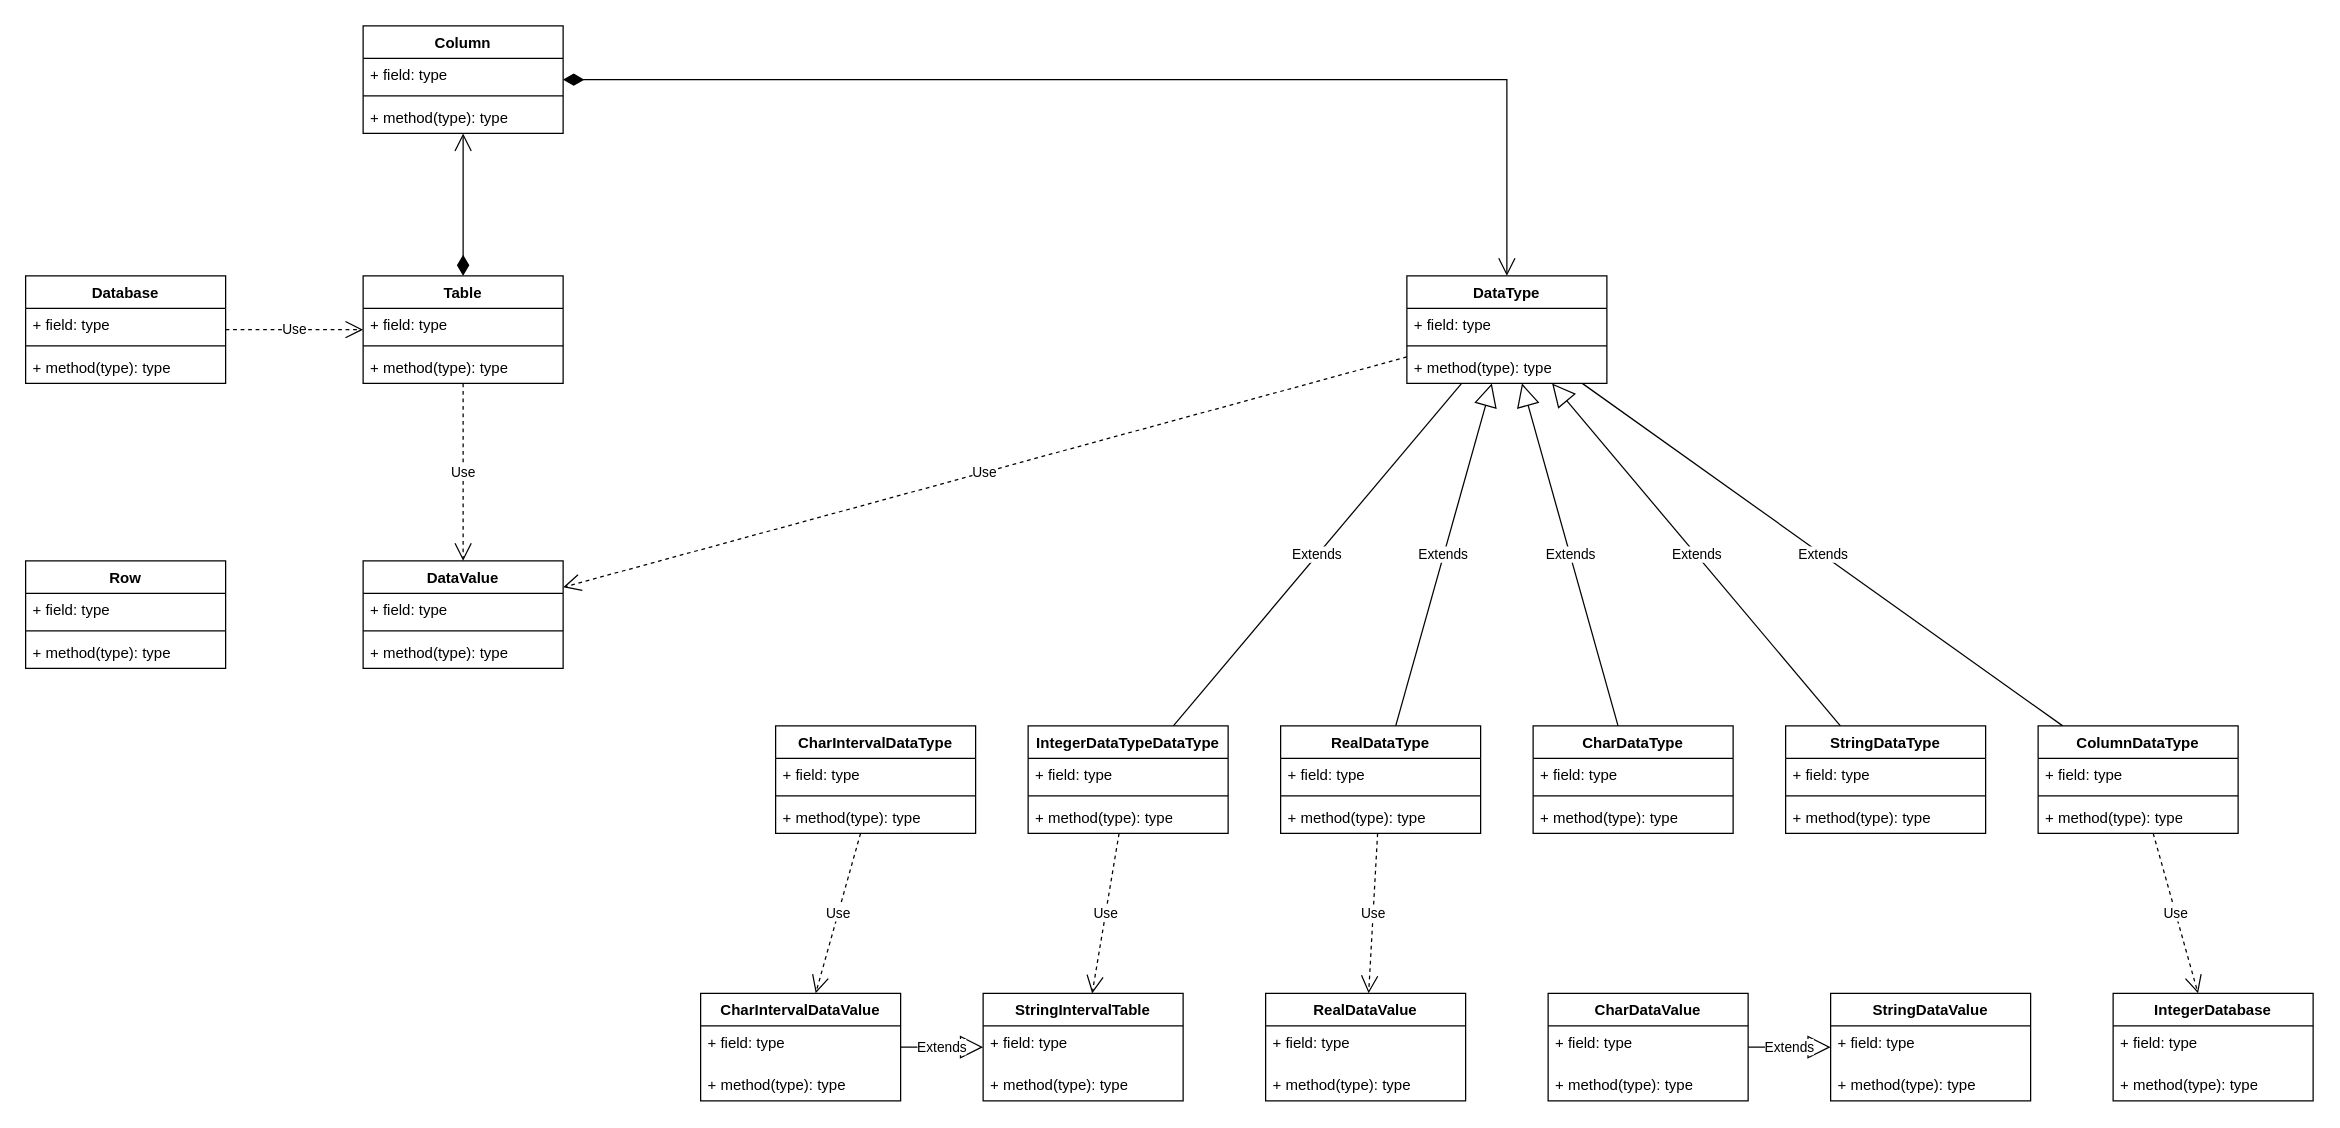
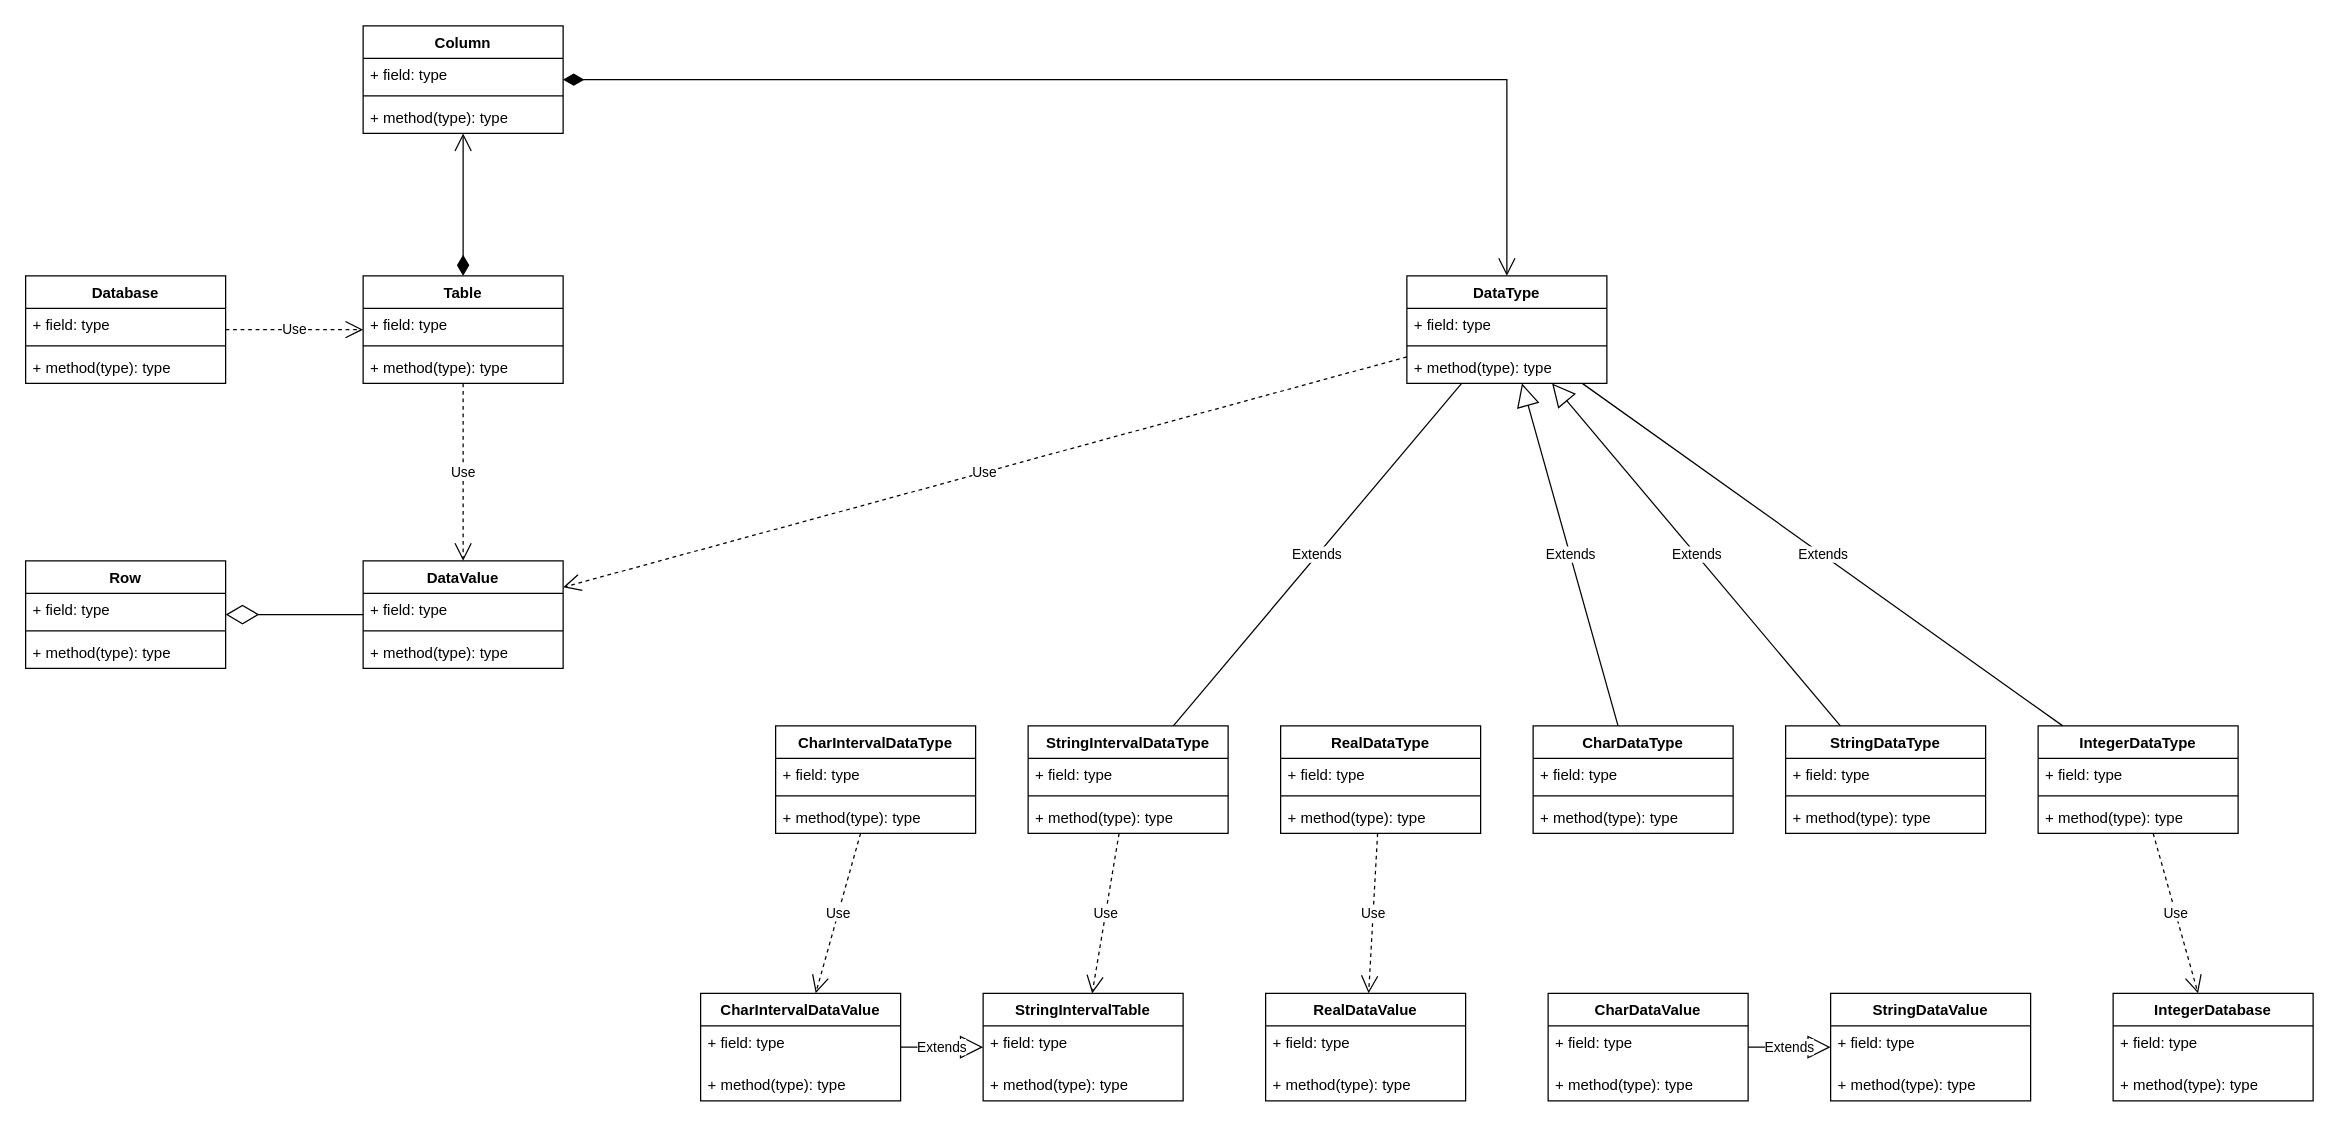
(1441, 566) -> none
none -> (310, 614)
(1128, 743) -> (1128, 743)
(2138, 743) -> (2138, 743)
